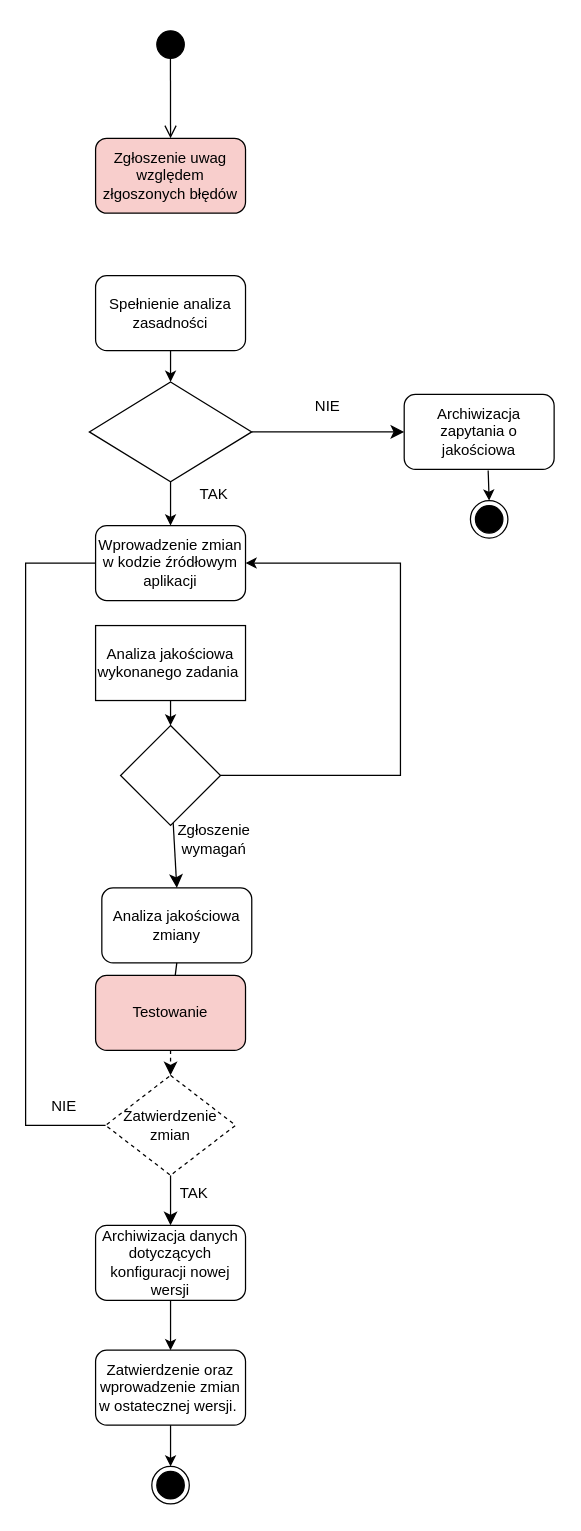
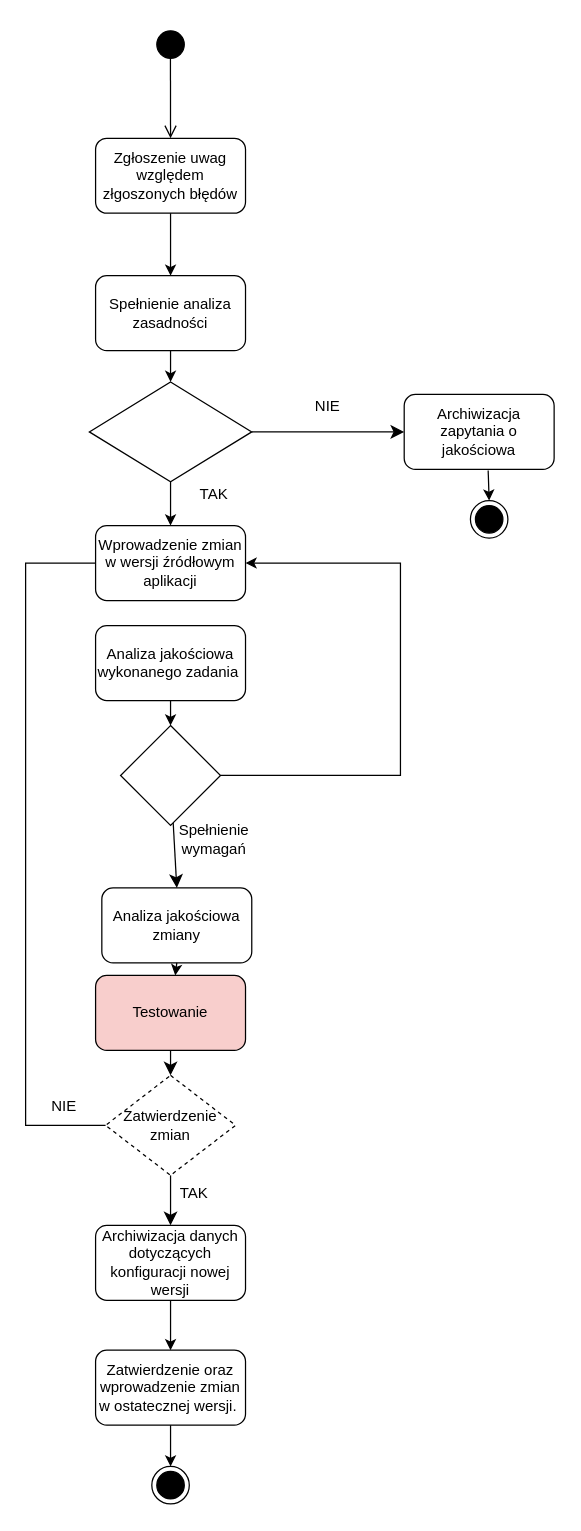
(171, 176) -> (171, 176)
none -> (171, 240)
(171, 563) -> (171, 563)
(171, 663) -> (171, 663)
(214, 839) -> (214, 839)
(176, 968) -> (177, 965)
(171, 1059) -> (171, 1059)
